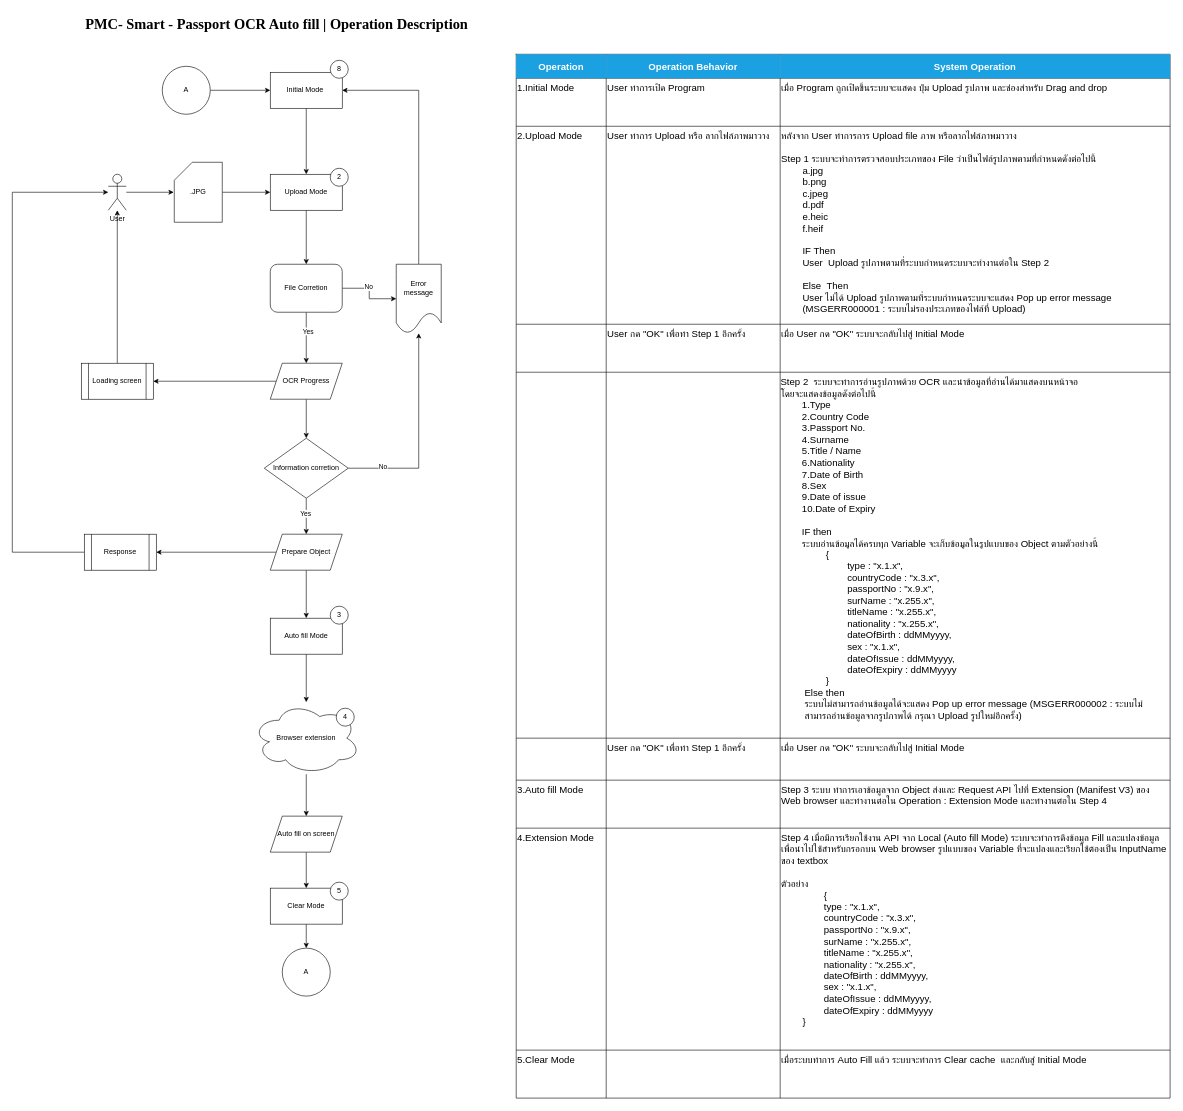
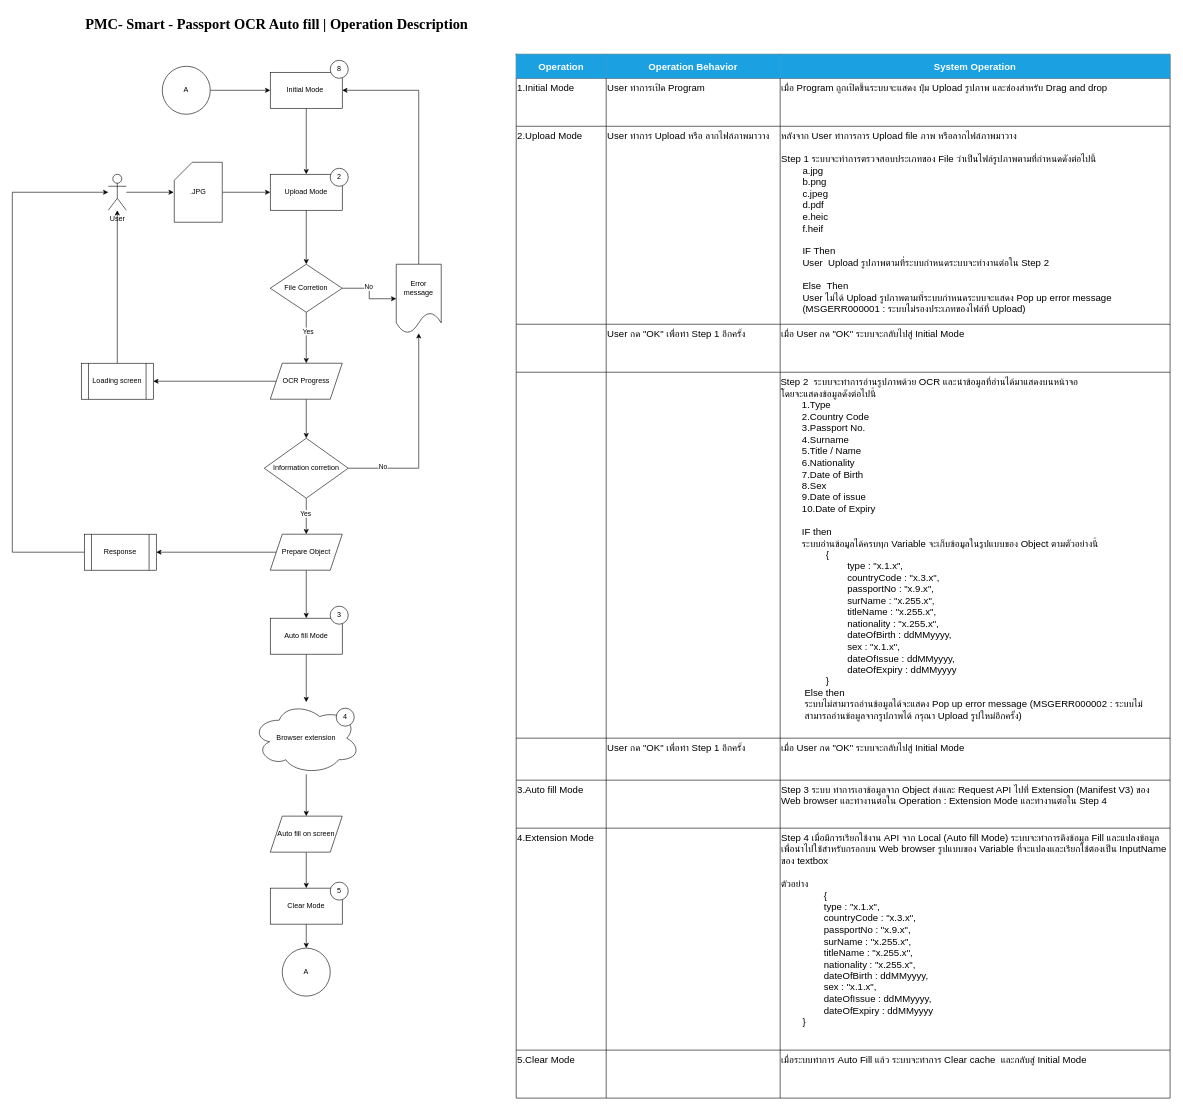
(306, 288) -> (306, 288)
